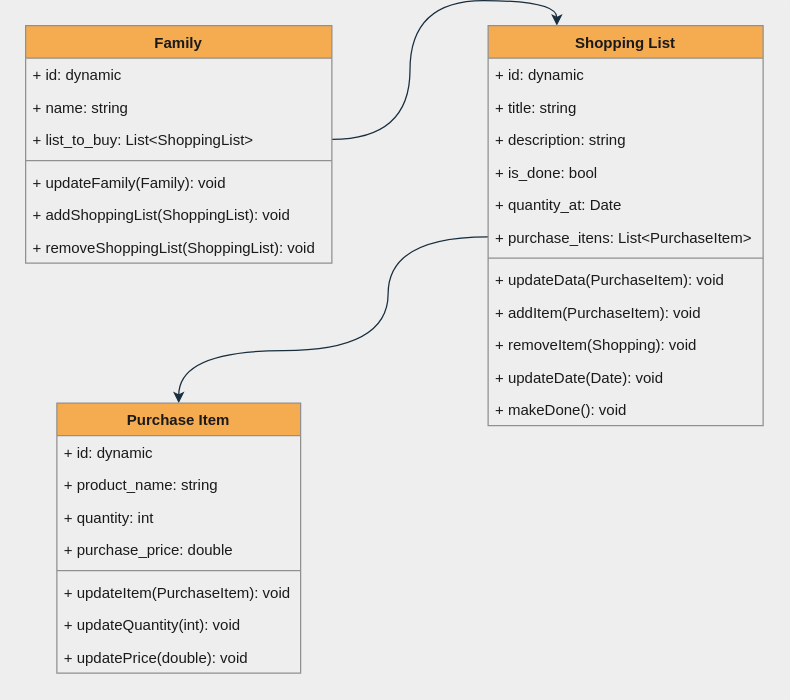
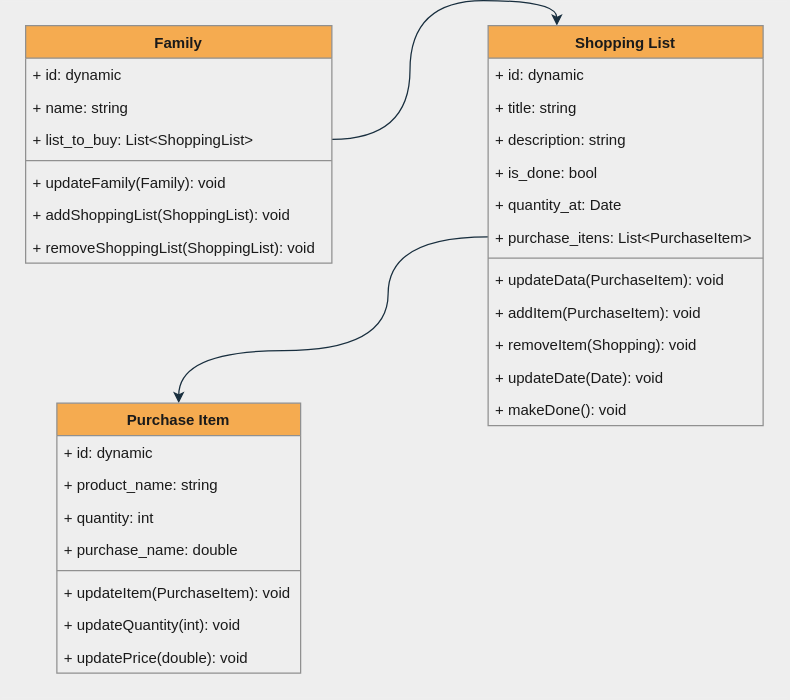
(155, 550) -> (153, 550)
